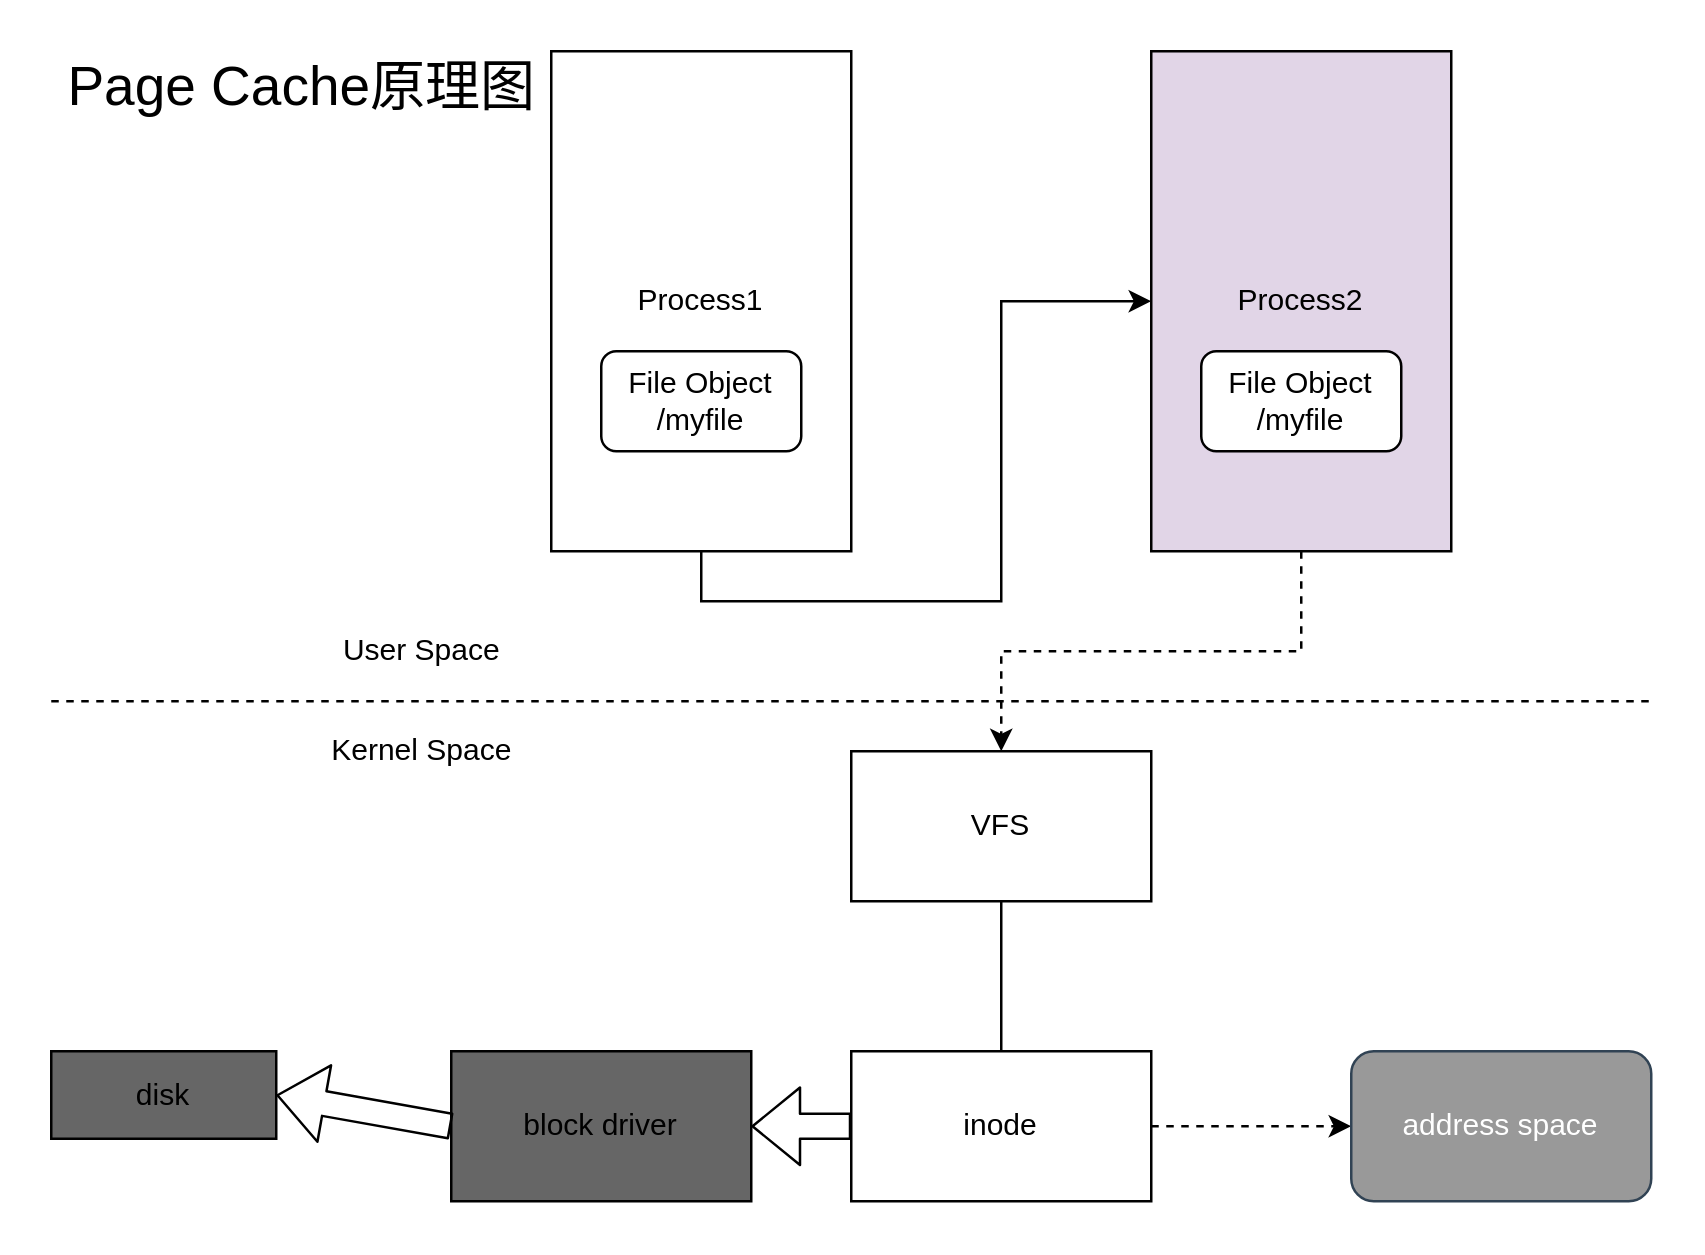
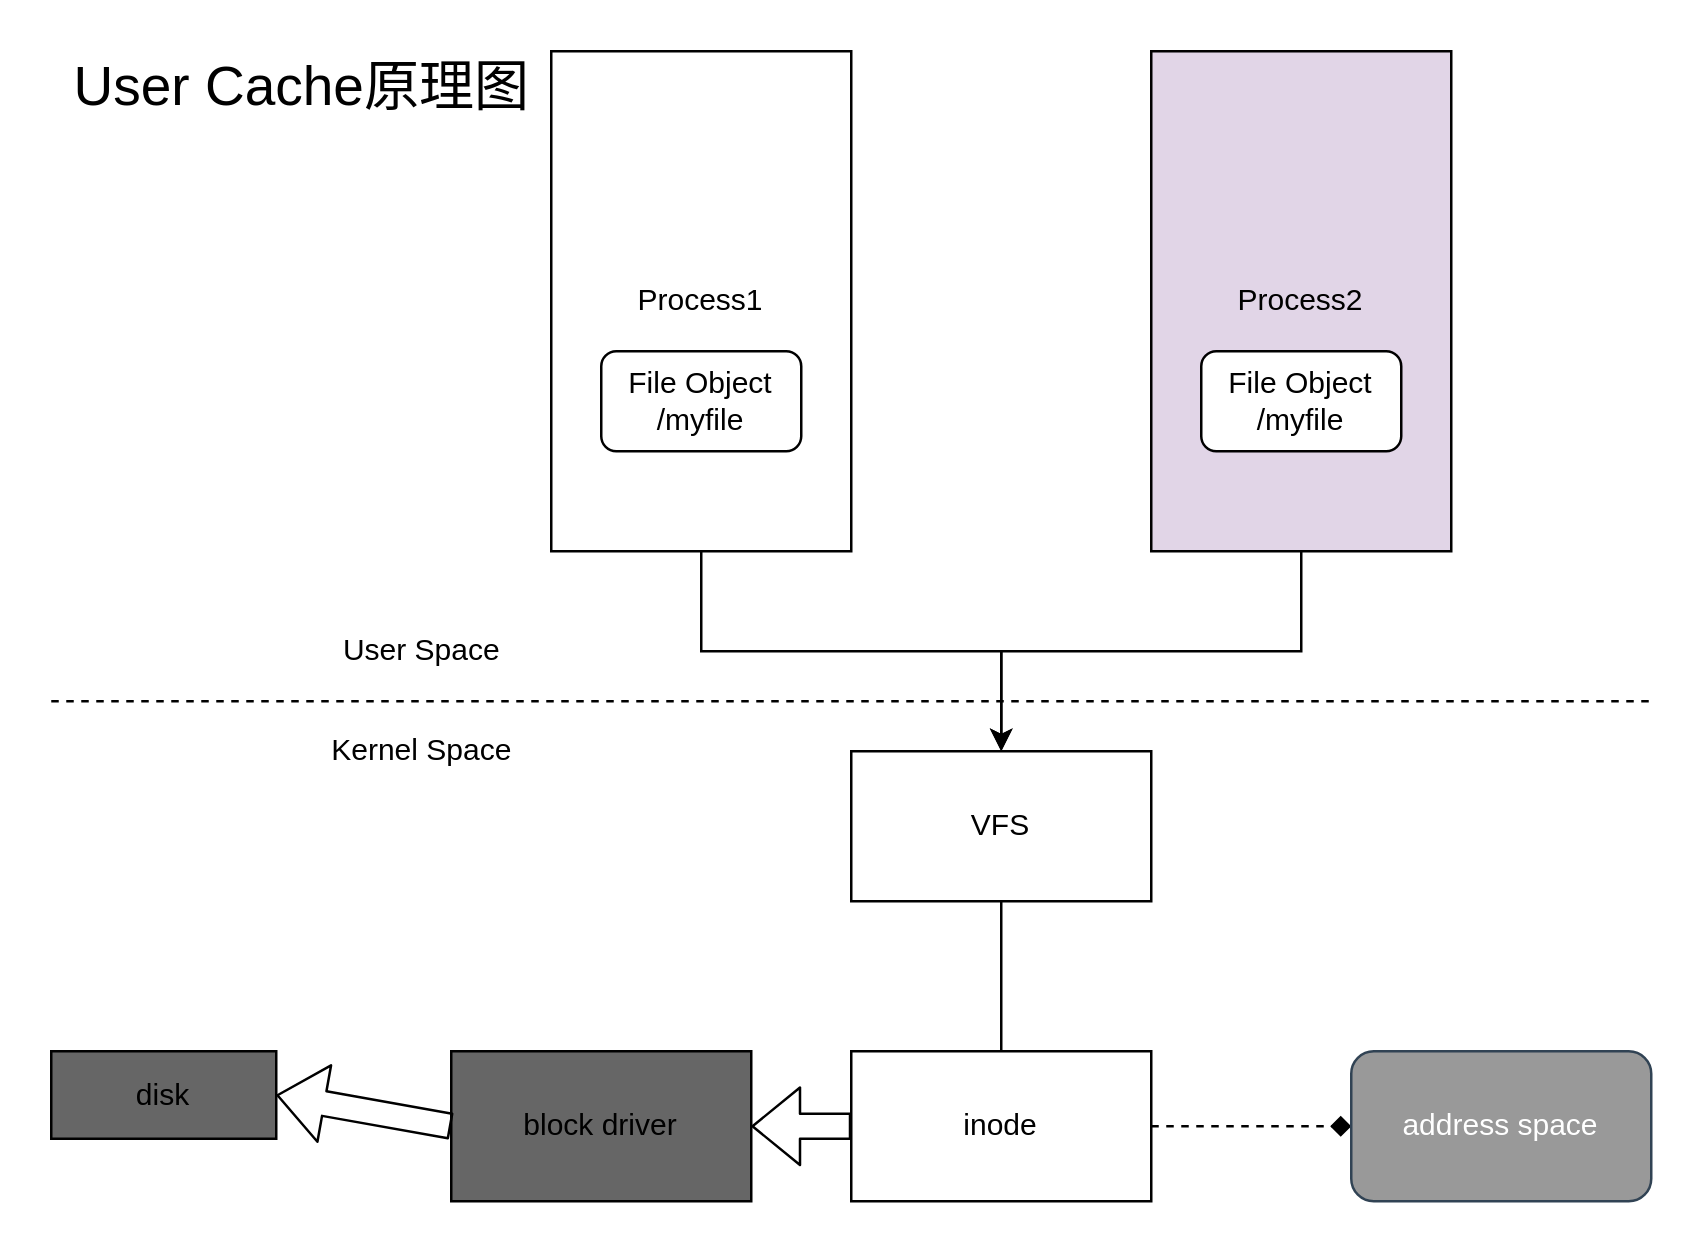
(303, 89) -> (303, 89)
(1001, 536) -> (822, 651)
(1204, 651) -> (1204, 651)
(1331, 1126) -> (1330, 1126)
